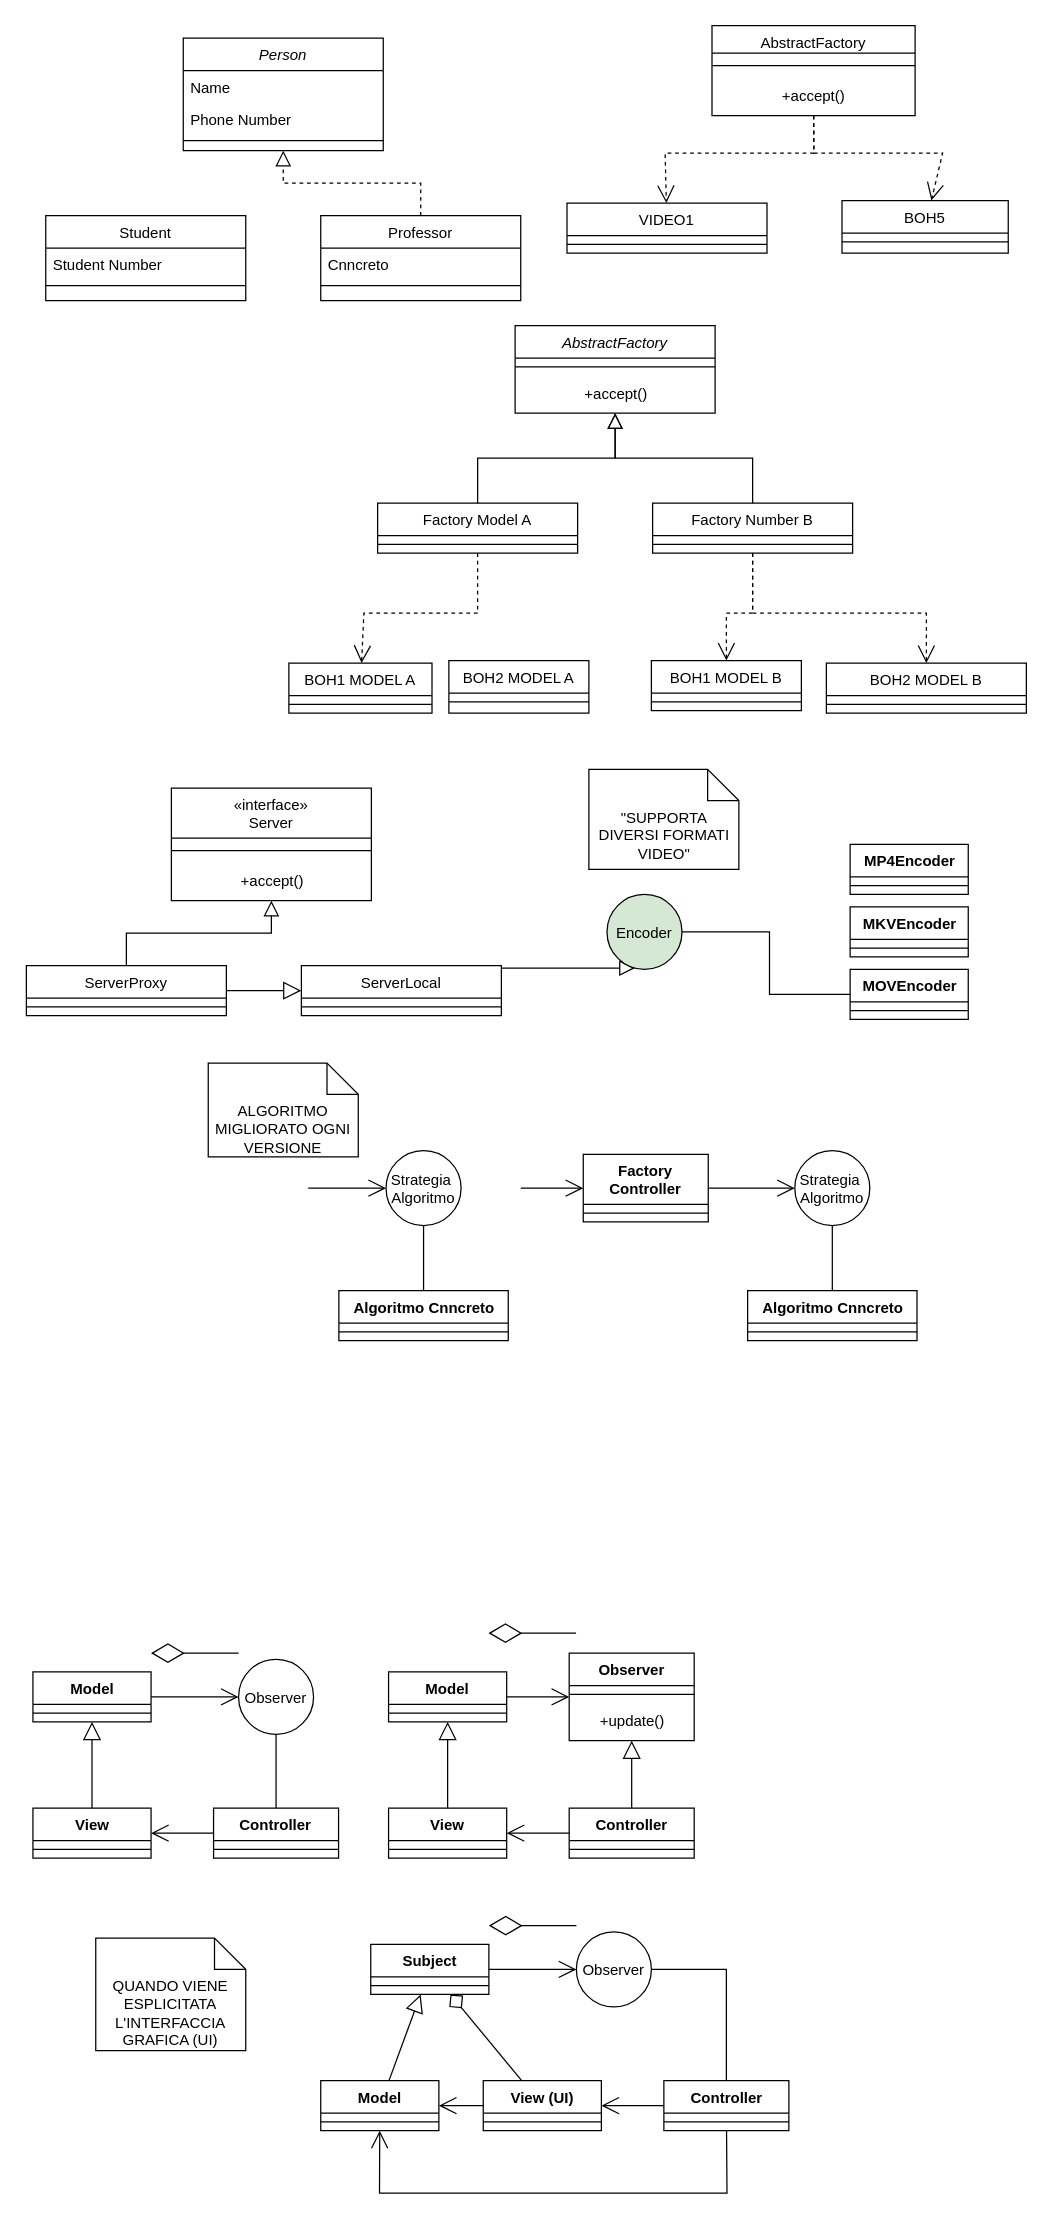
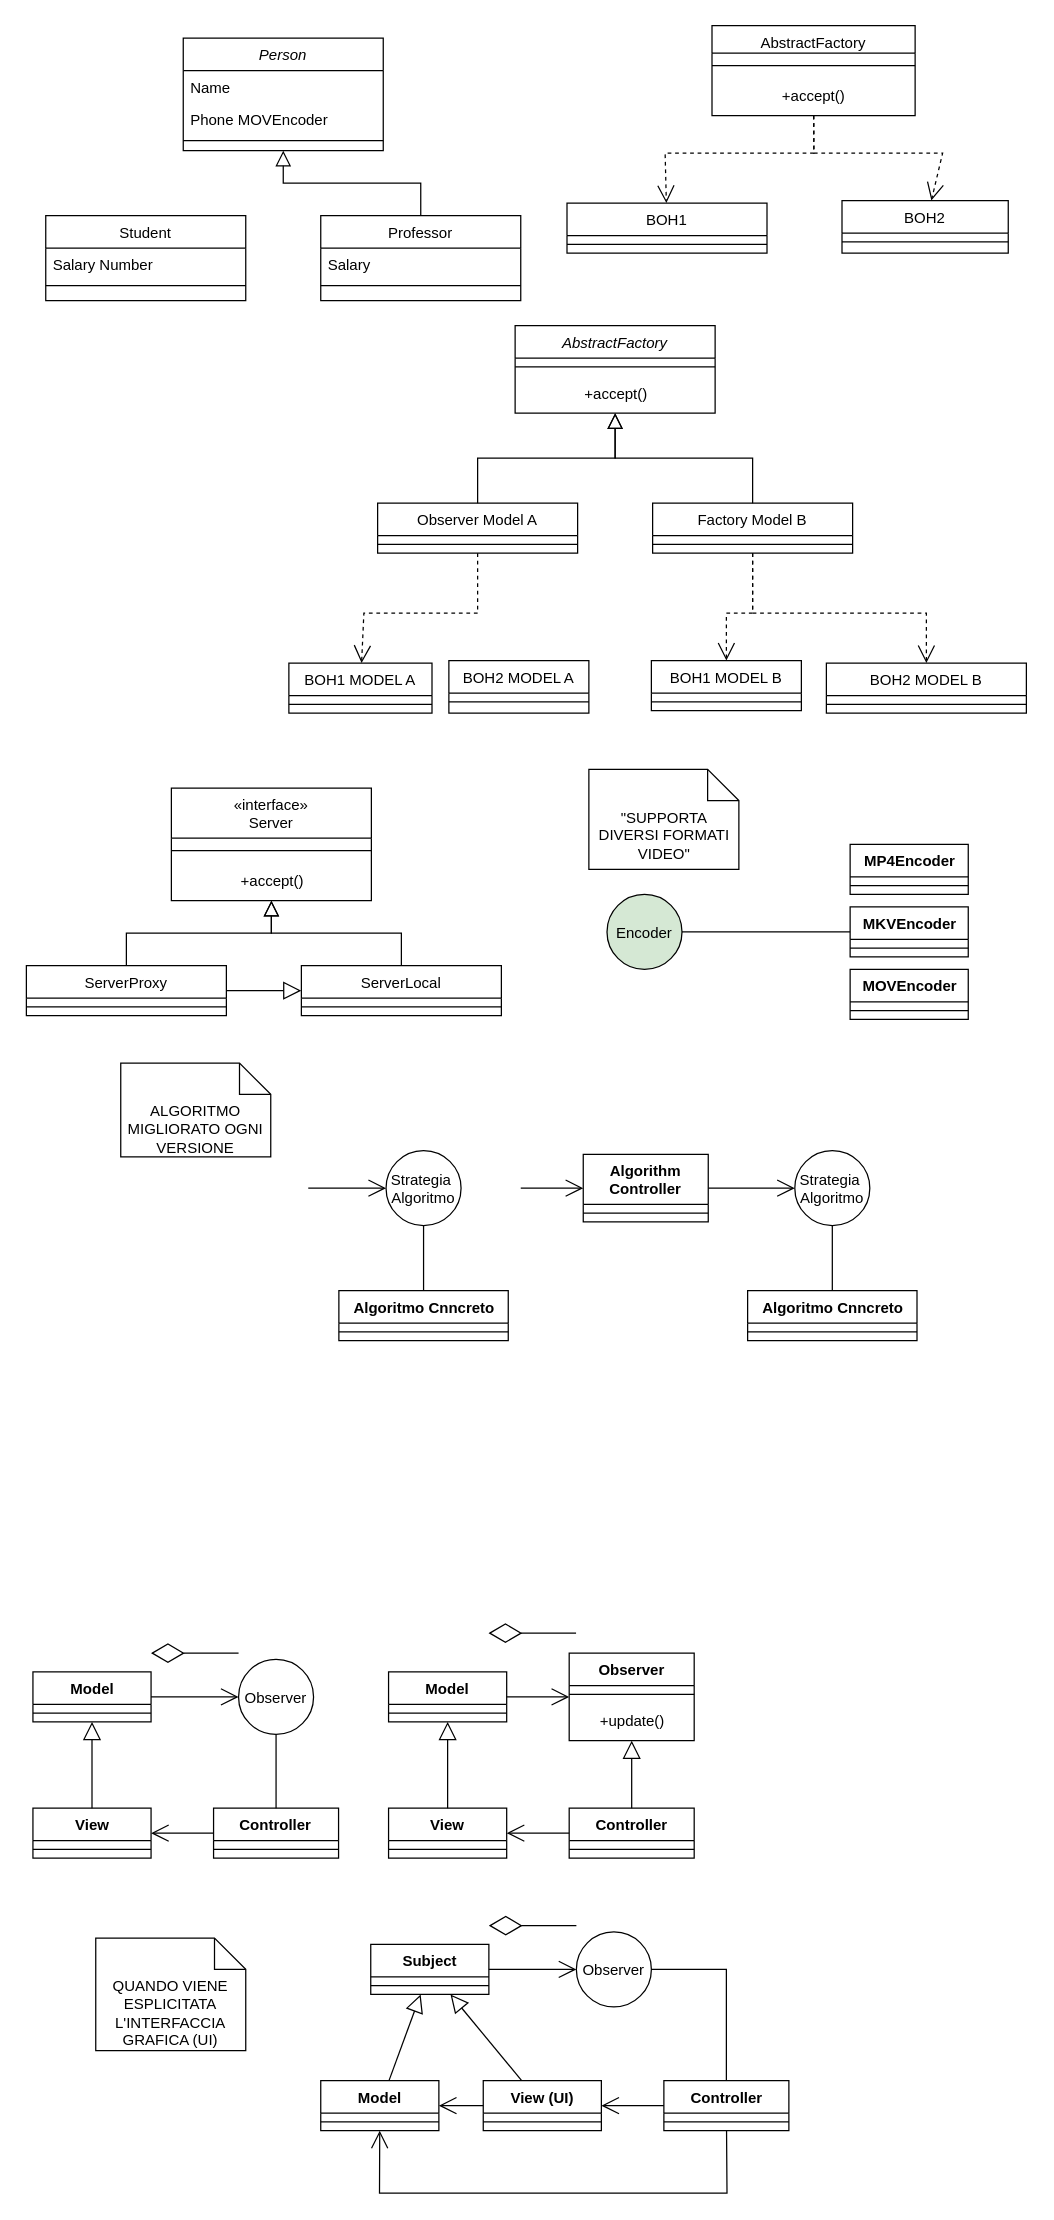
(238, 120) -> (255, 120)
(358, 183) -> (358, 183)
(924, 218) -> (924, 218)
(666, 220) -> (666, 220)
(109, 265) -> (103, 265)
(361, 265) -> (351, 265)
(477, 520) -> (477, 520)
(752, 520) -> (752, 520)
none -> (811, 932)
(560, 968) -> (353, 933)
(779, 994) -> none
(283, 1110) -> (196, 1110)
(646, 1181) -> (646, 1181)
(462, 2008) -> (462, 2009)
